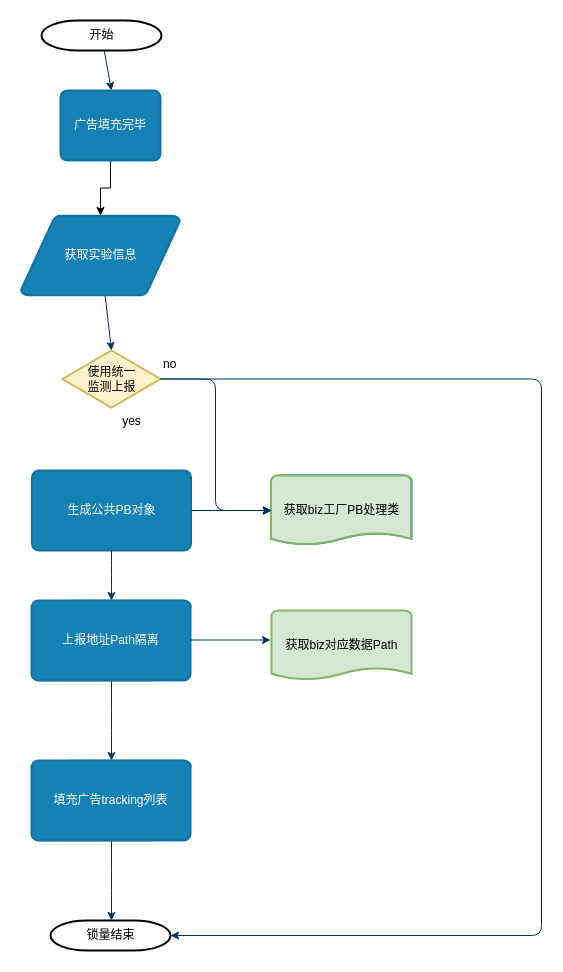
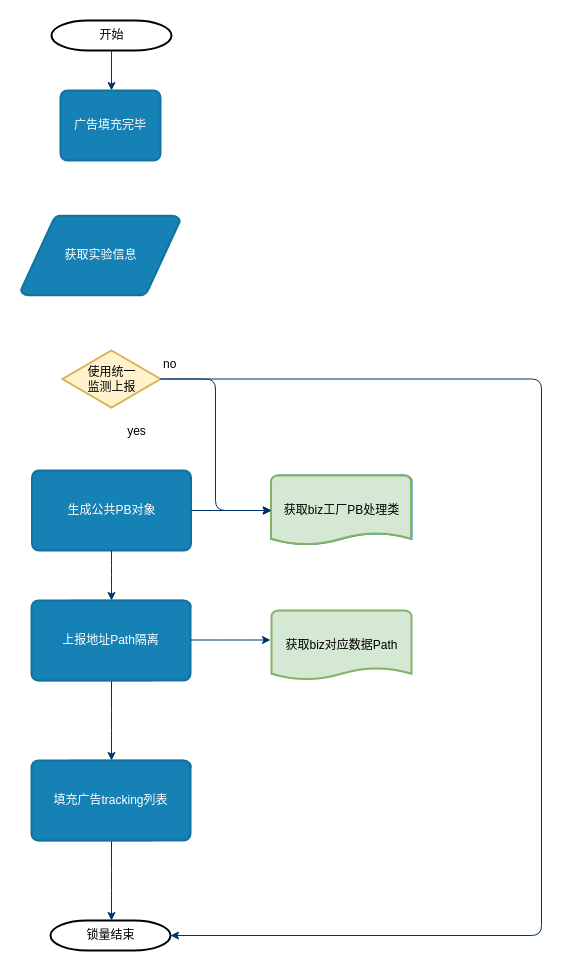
(102, 36) -> (112, 36)
(109, 188) -> none
(108, 320) -> none
(132, 421) -> (137, 431)
